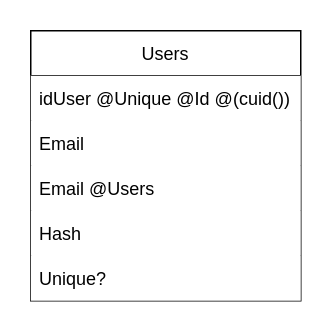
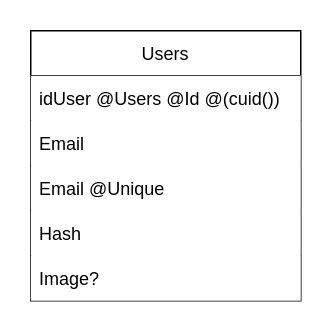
(166, 99) -> (163, 99)
(92, 189) -> (95, 189)
(72, 279) -> (69, 279)
